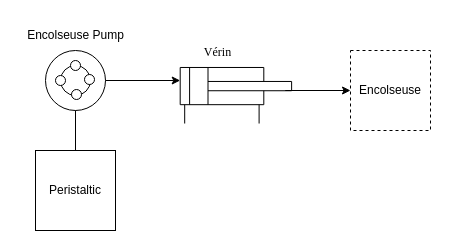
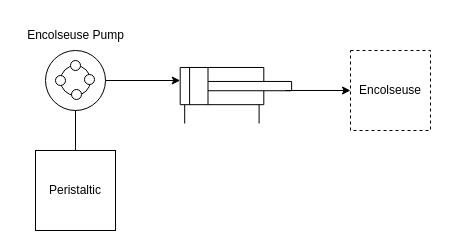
(217, 52) -> none
